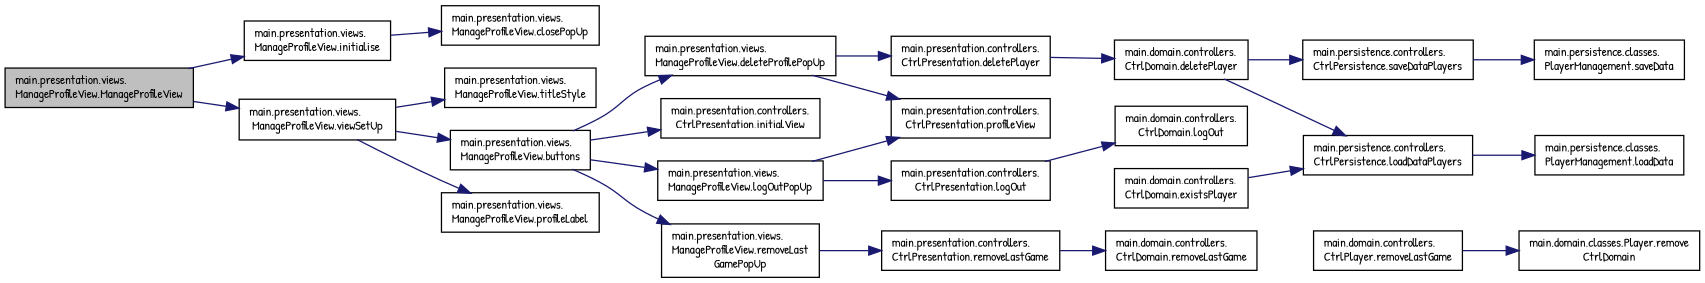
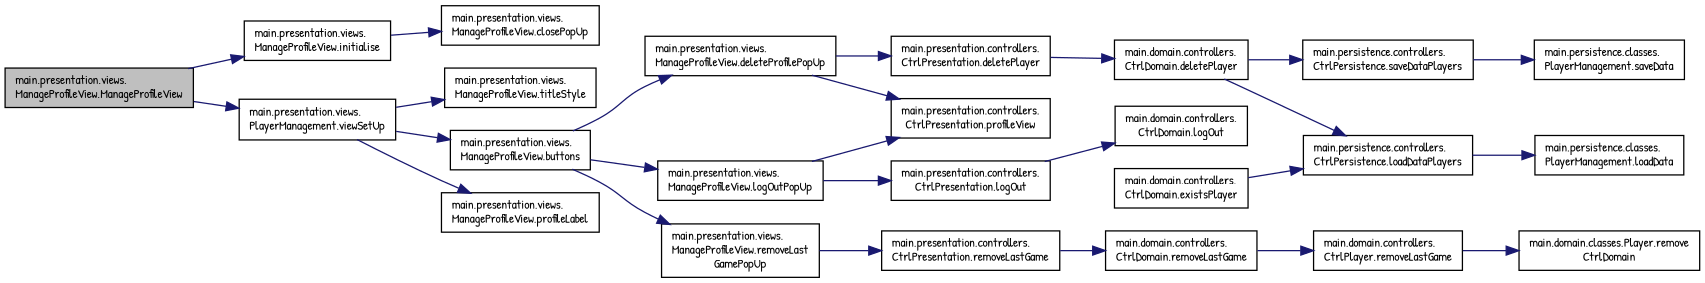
(740, 118) -> none
(317, 120) -> (317, 120)
none -> (1279, 251)
